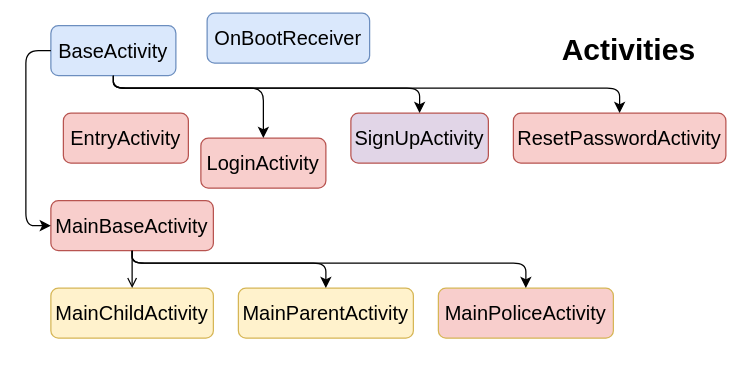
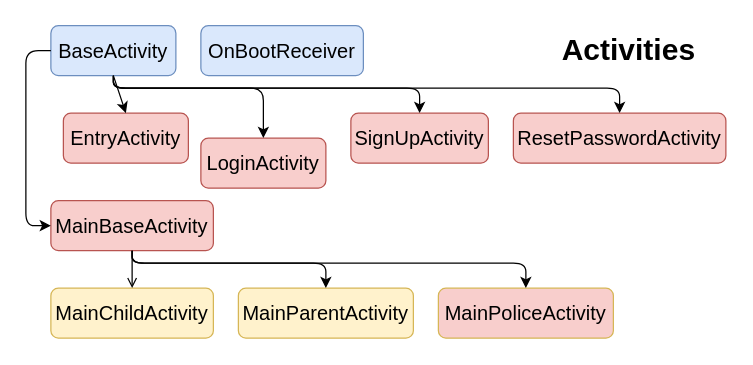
(288, 38) -> (282, 51)
none -> (119, 94)
(419, 138) -> (419, 138)
